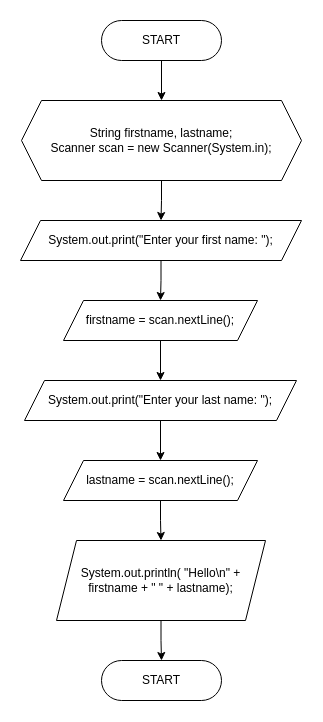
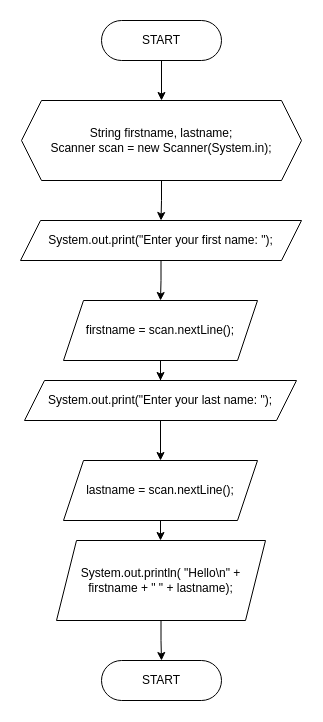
(161, 321) -> (161, 331)
(161, 481) -> (161, 491)
